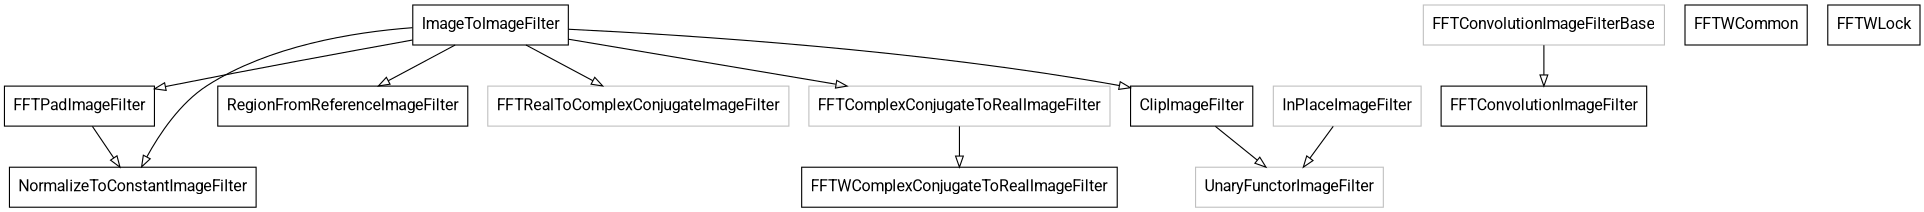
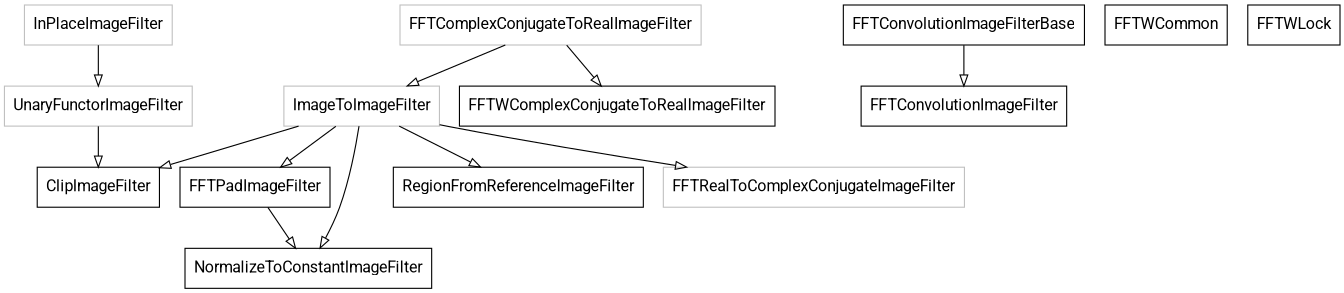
(491, 25) -> (362, 106)
(1544, 25) -> (964, 25)
(702, 62) -> (461, 63)
(1236, 143) -> (98, 141)
